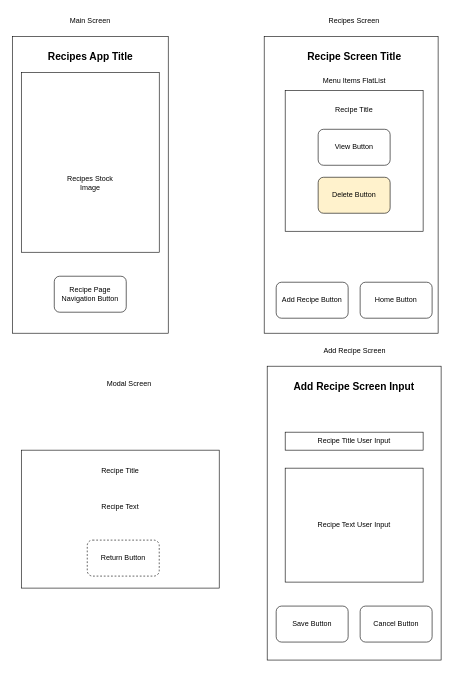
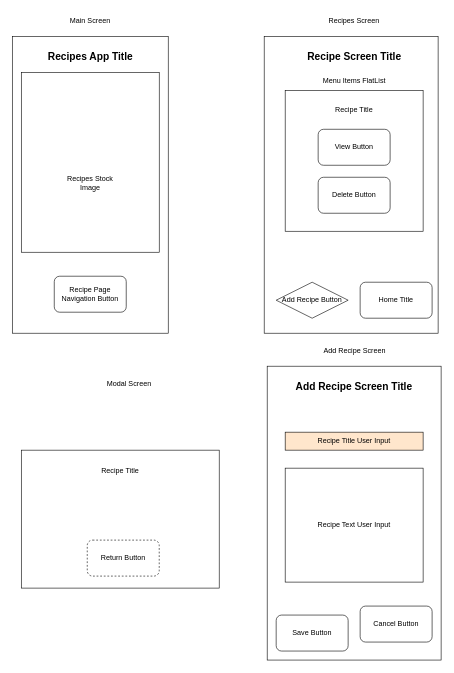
(354, 195) -> (354, 195)
(312, 300) -> (312, 300)
(396, 300) -> (396, 300)
(354, 387) -> (354, 387)
(354, 441) -> (354, 441)
(120, 507) -> none
(312, 624) -> (312, 633)
